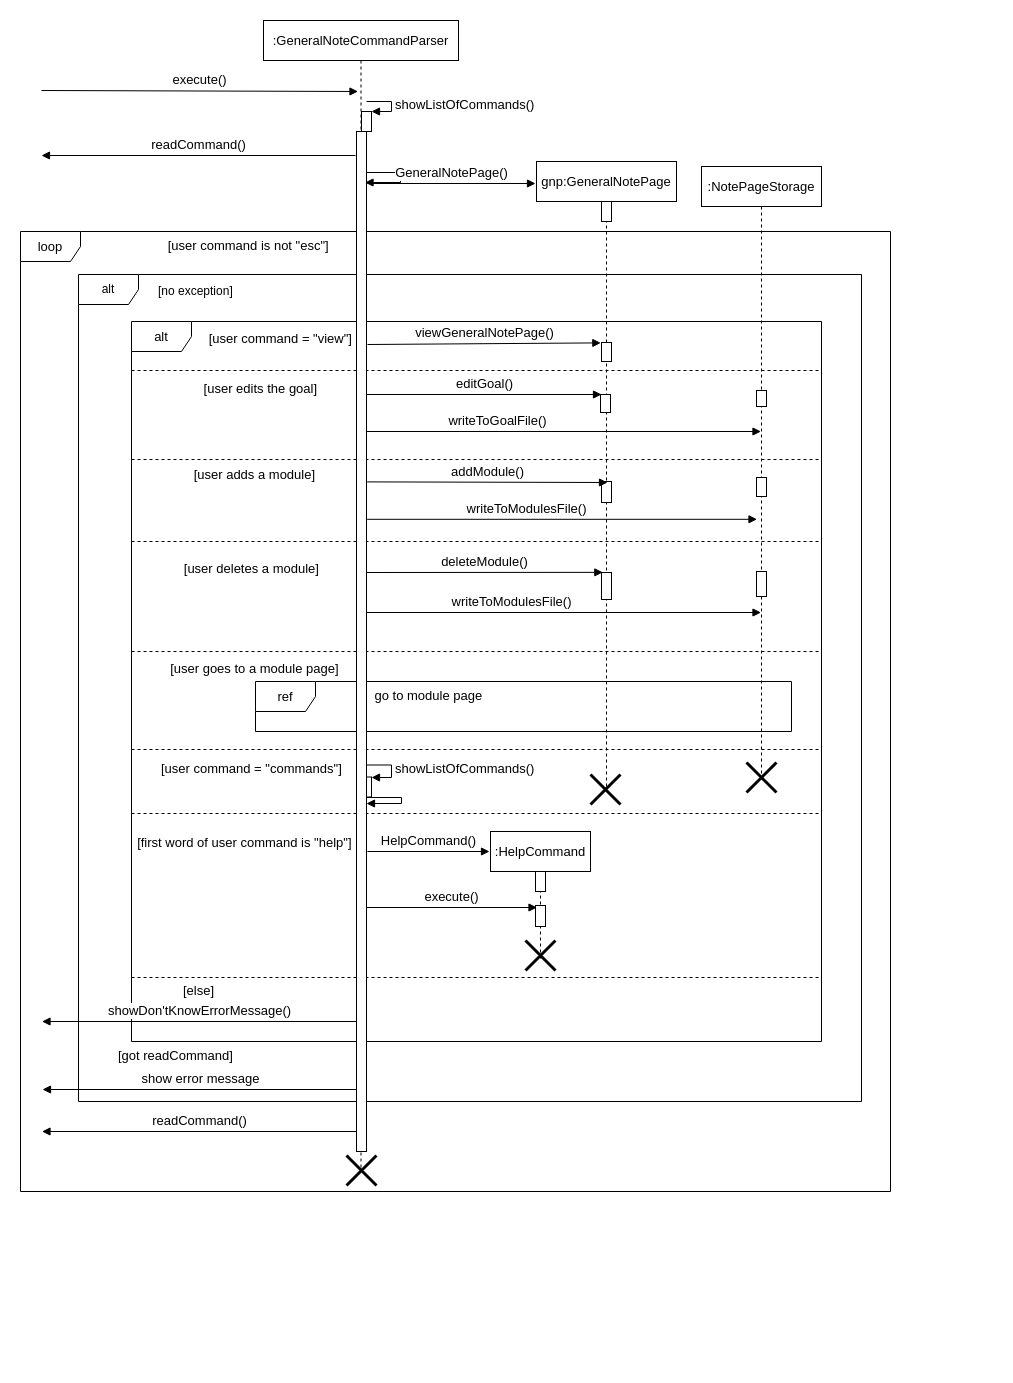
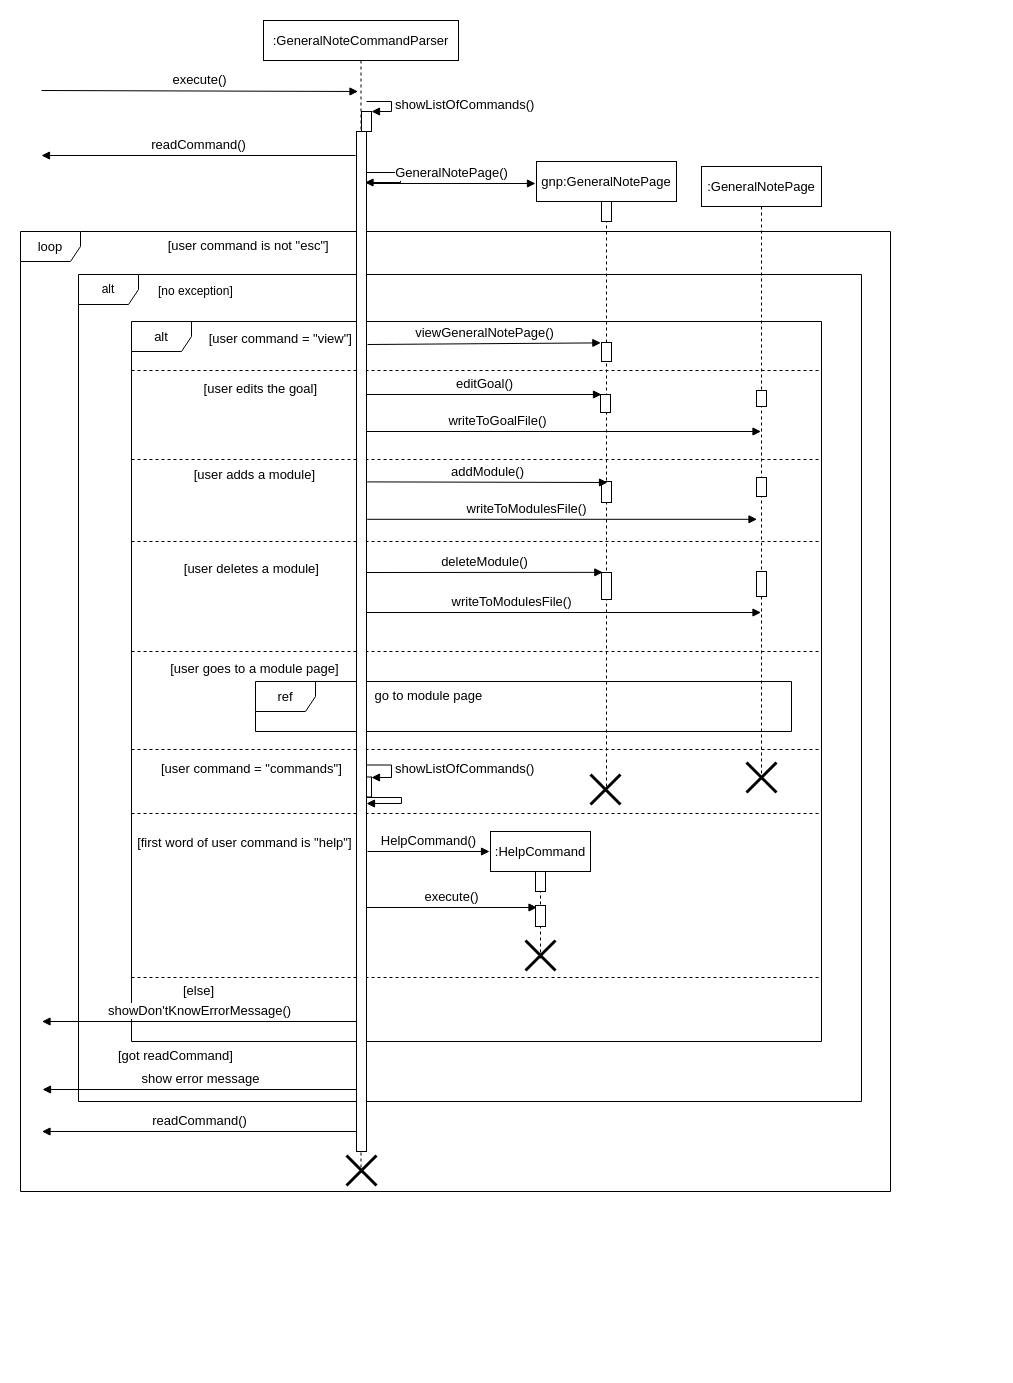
(762, 187) -> (762, 187)
